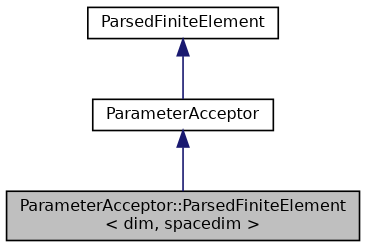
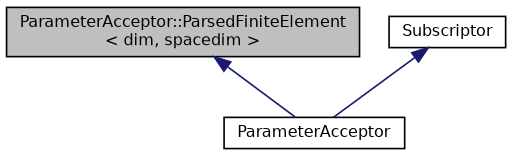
(183, 23) -> (447, 32)
(183, 169) -> (262, 92)
